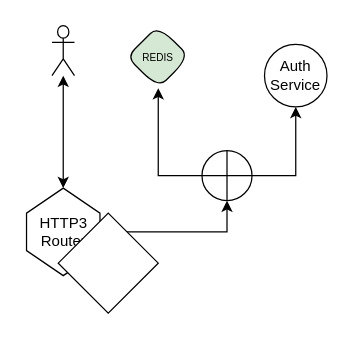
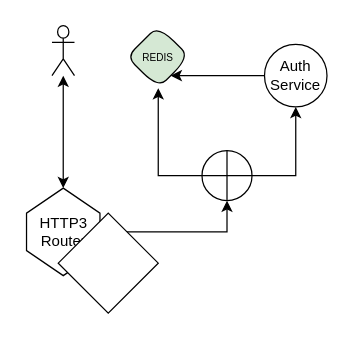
none -> (222, 76)
